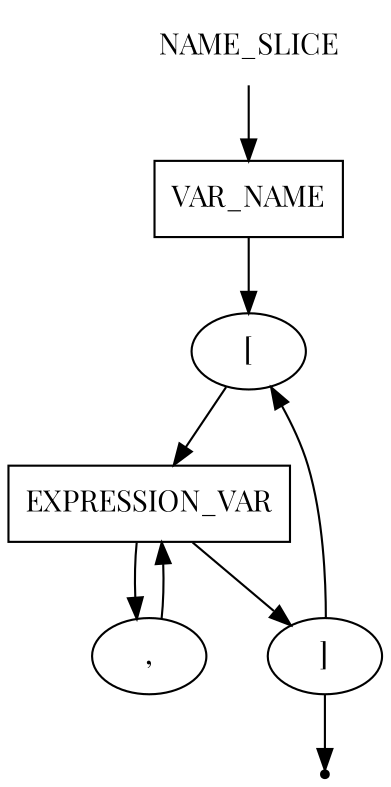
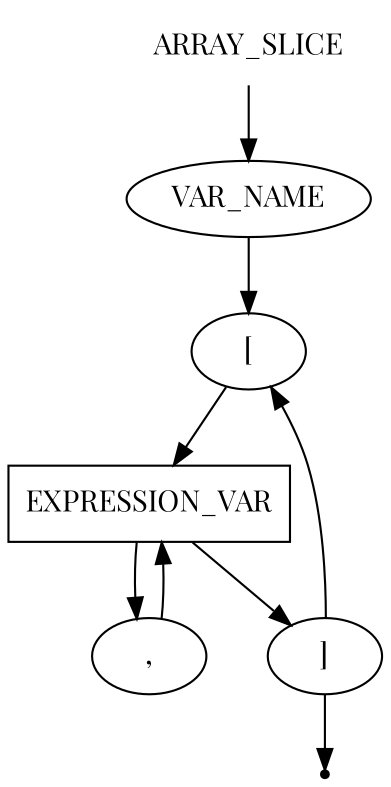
(249, 47) -> (249, 47)
(249, 199) -> (249, 199)
